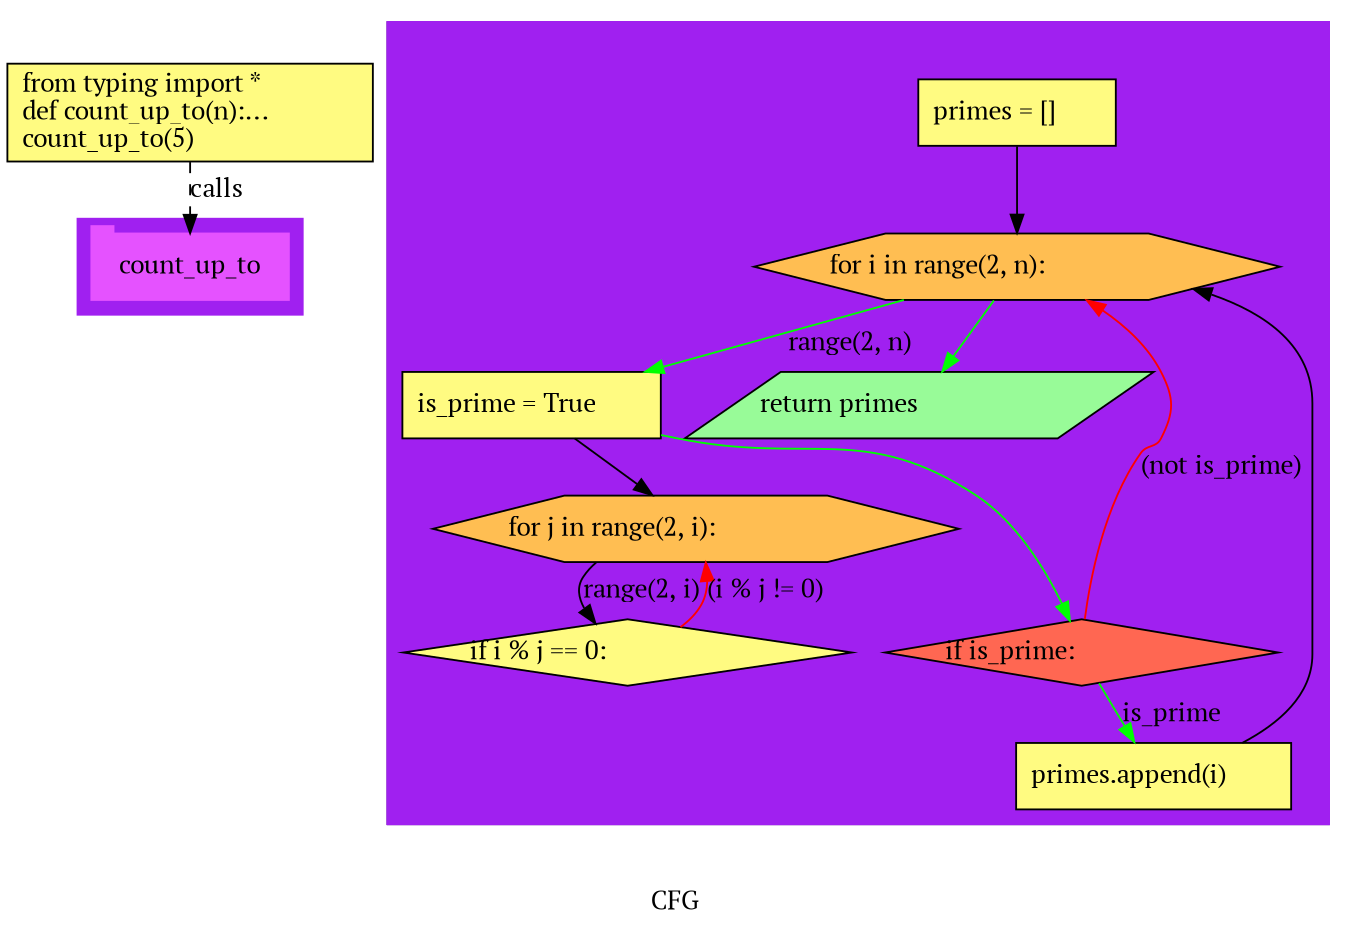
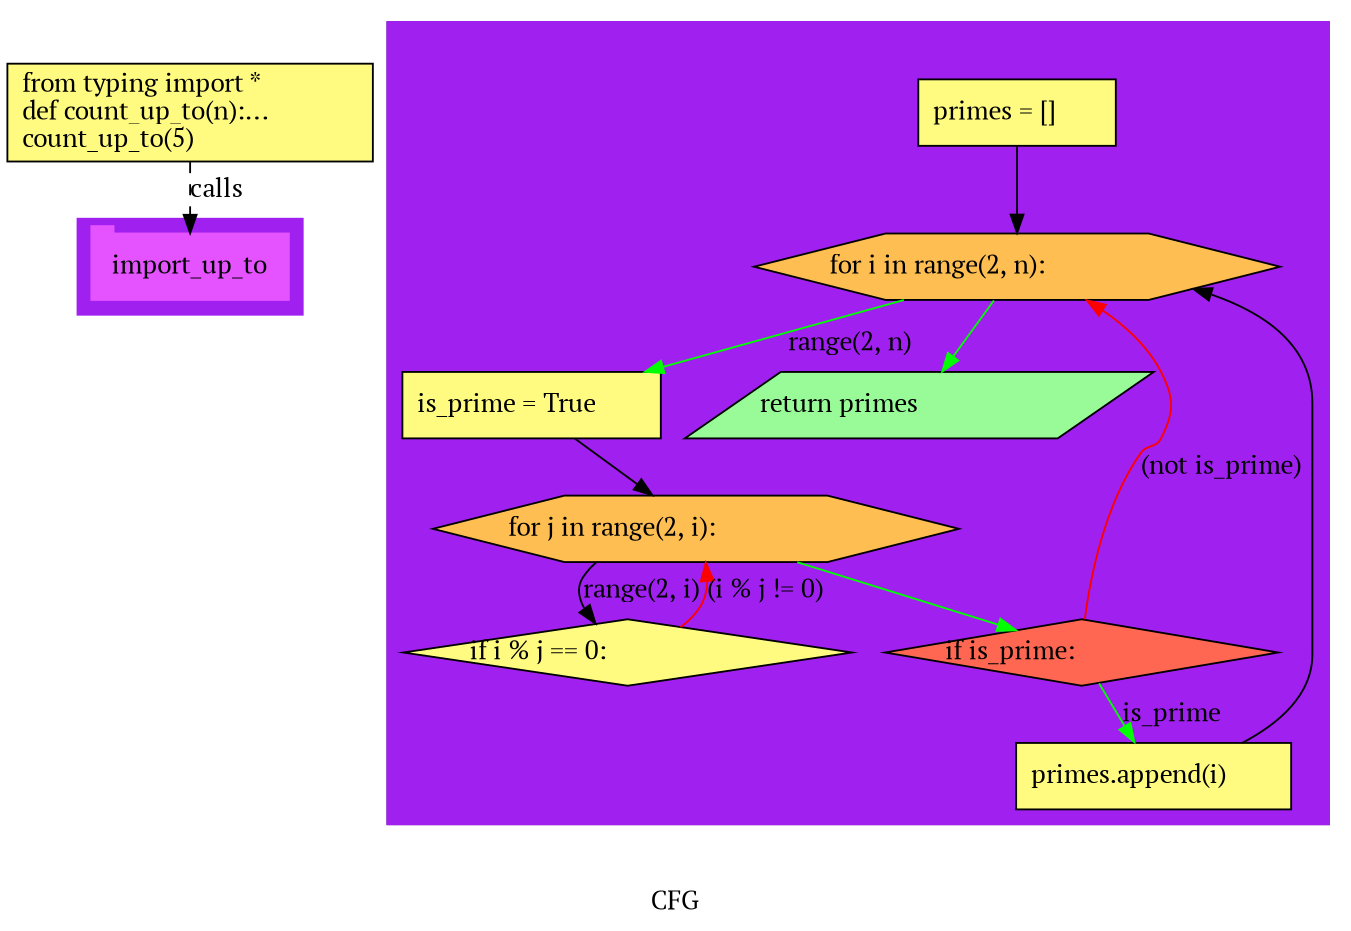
(190, 267) -> (190, 267)
(892, 457) -> (897, 593)
